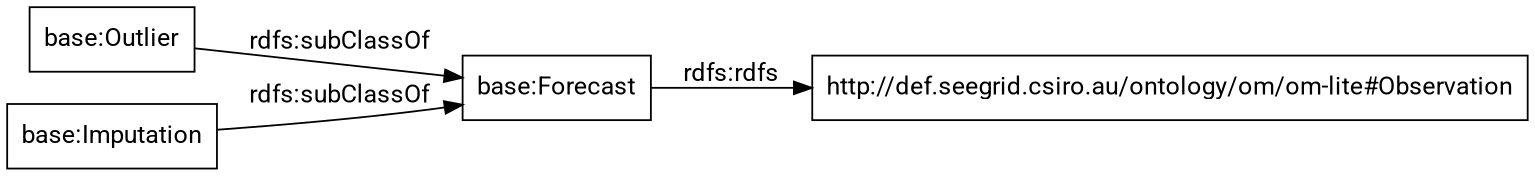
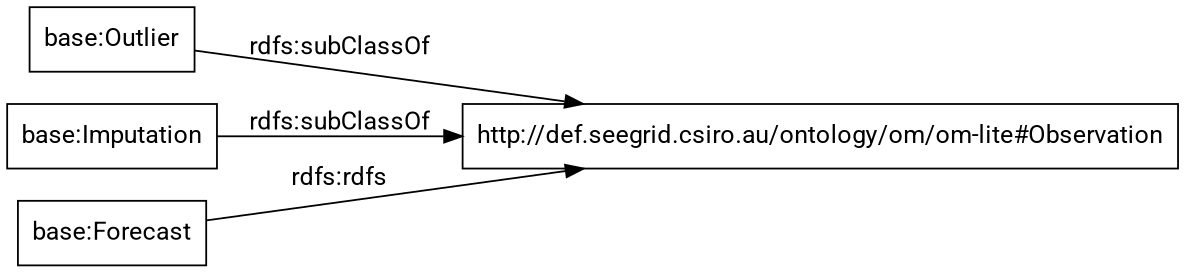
(319, 62) -> (380, 76)
(331, 120) -> (330, 136)
